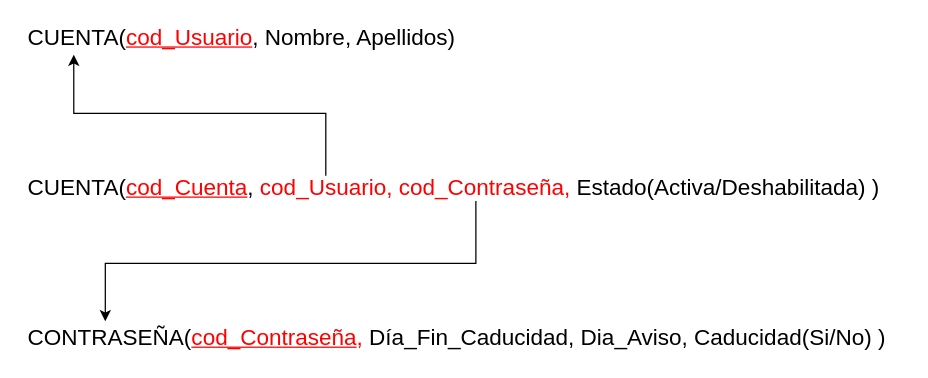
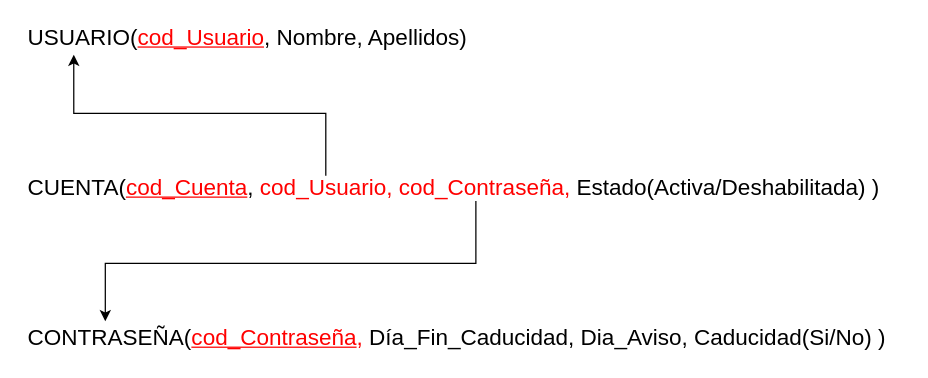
(172, 38) -> (176, 38)
